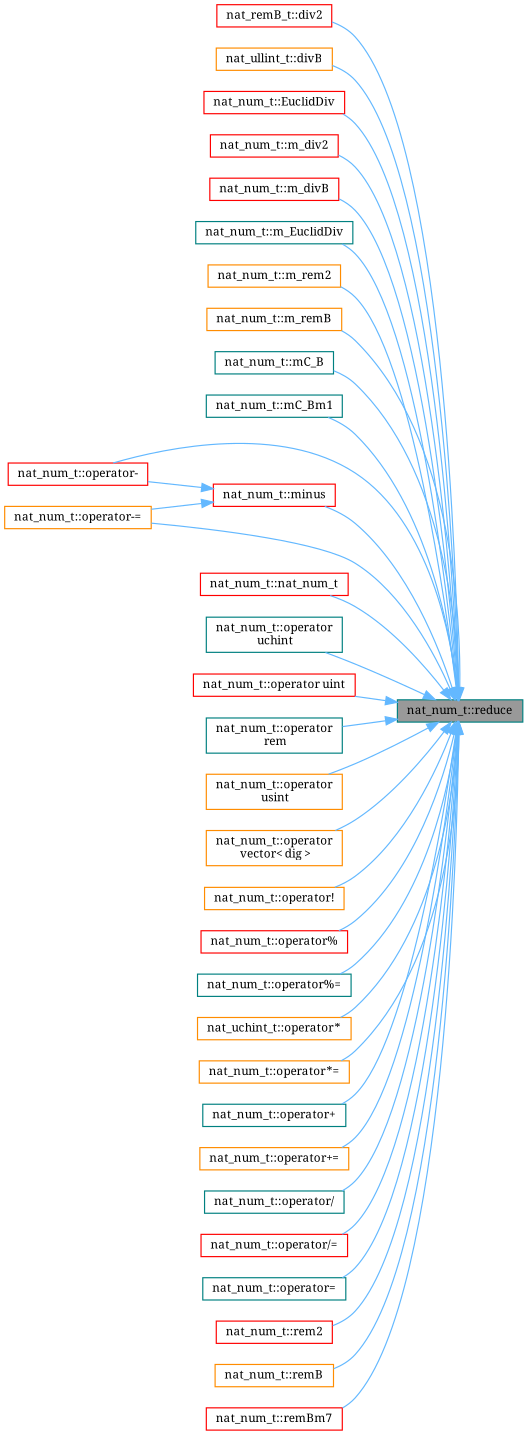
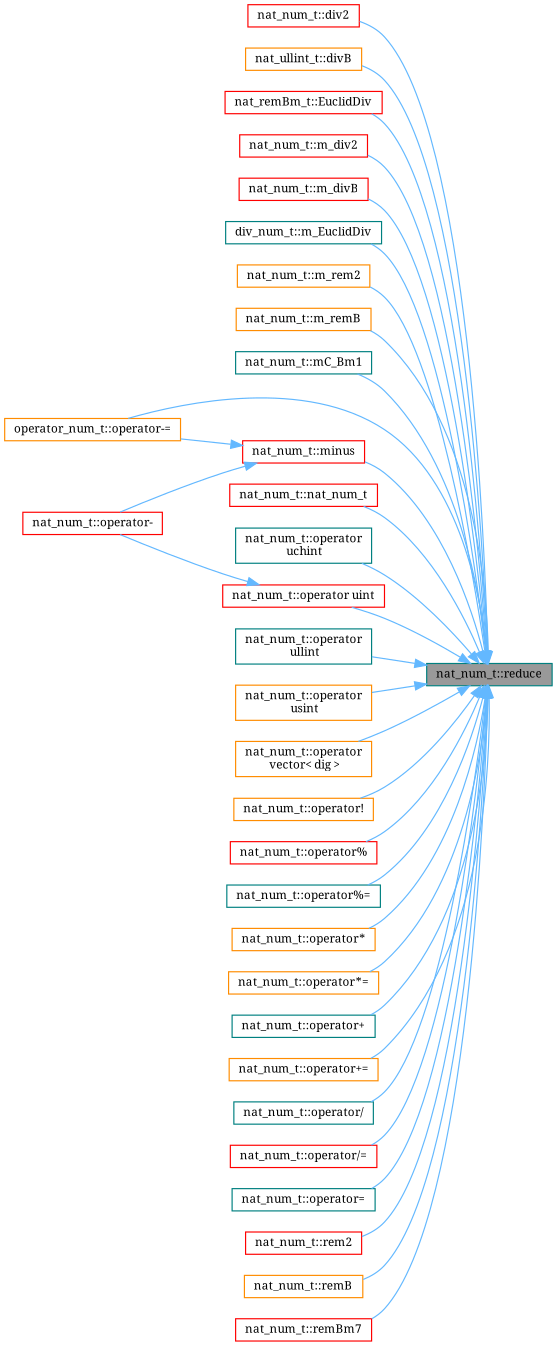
(274, 16) -> (304, 16)
(274, 103) -> (304, 103)
(274, 233) -> (304, 233)
(274, 363) -> none
(353, 472) -> (183, 560)
(78, 518) -> (93, 430)
(274, 736) -> (304, 646)
(274, 1029) -> (304, 940)
